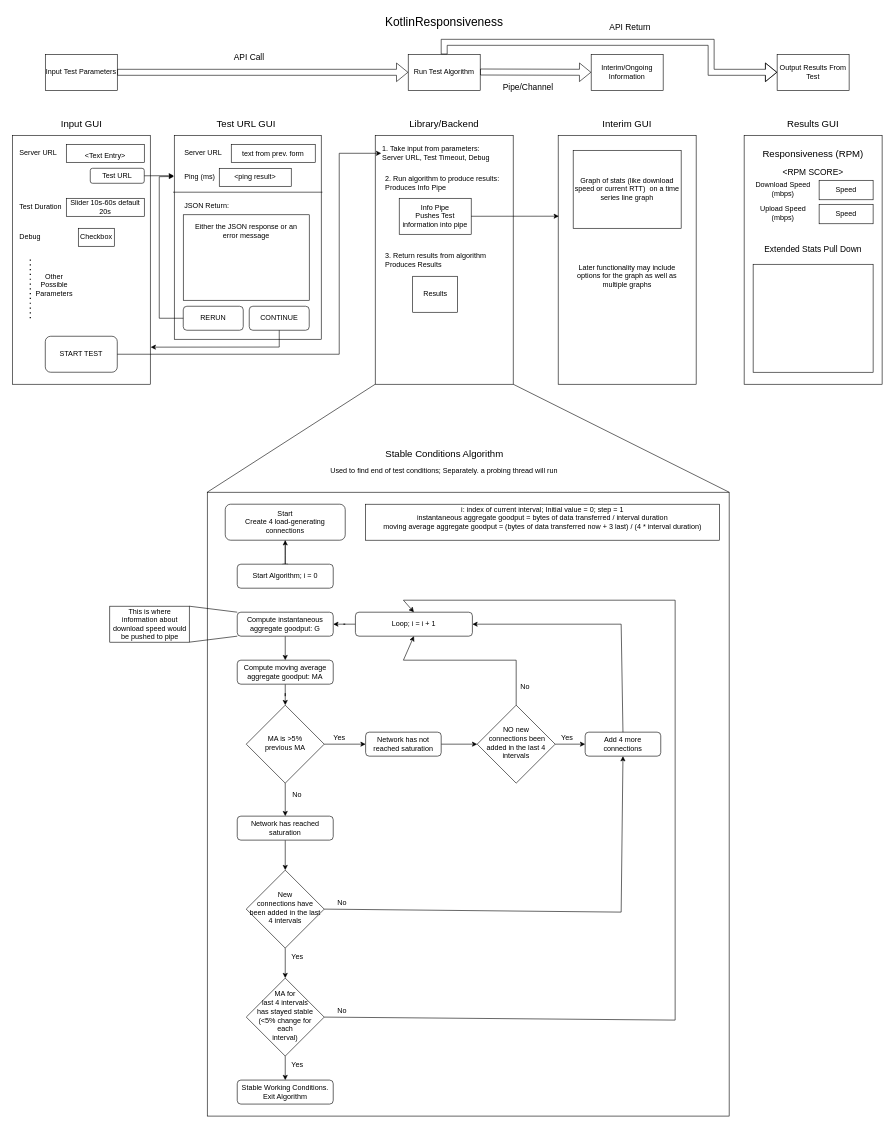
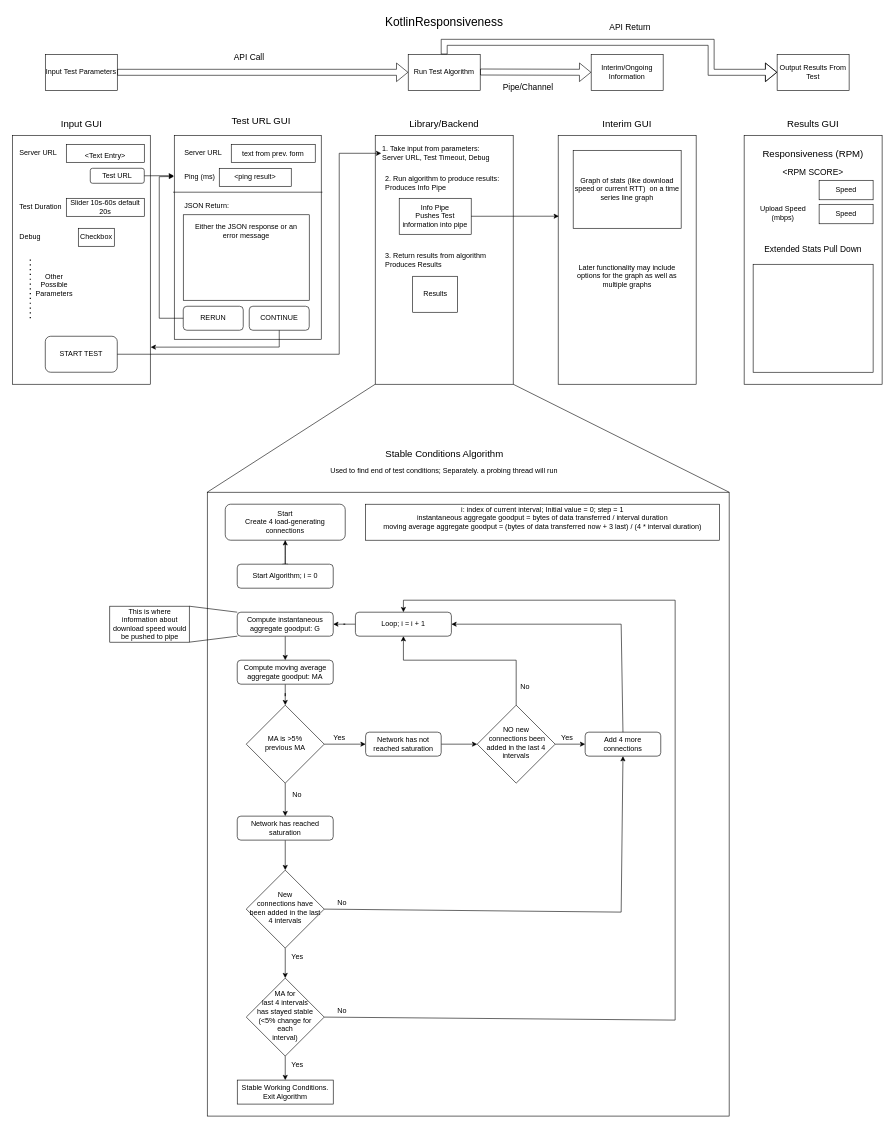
(246, 123) -> (261, 120)
(783, 189) -> none
(414, 624) -> (404, 624)
(285, 1092) -> (285, 1092)
